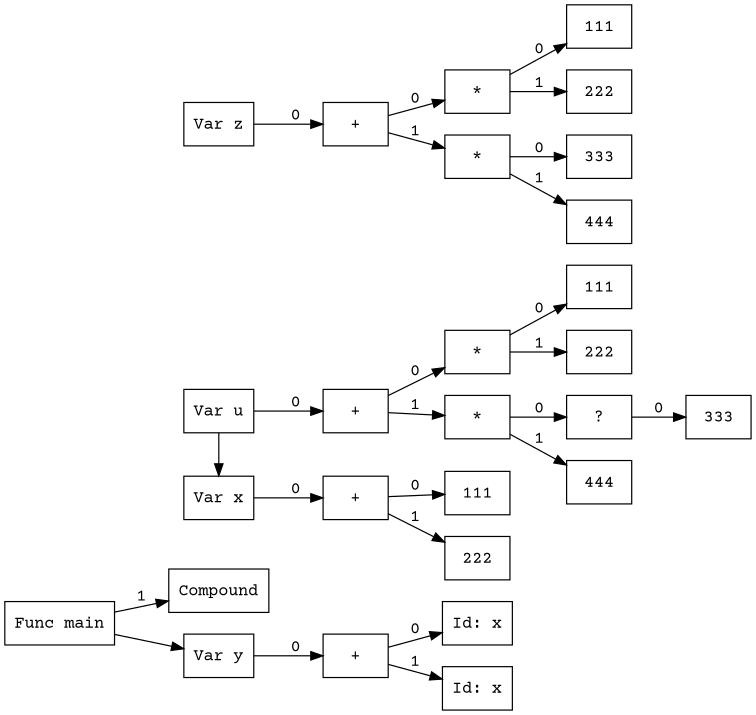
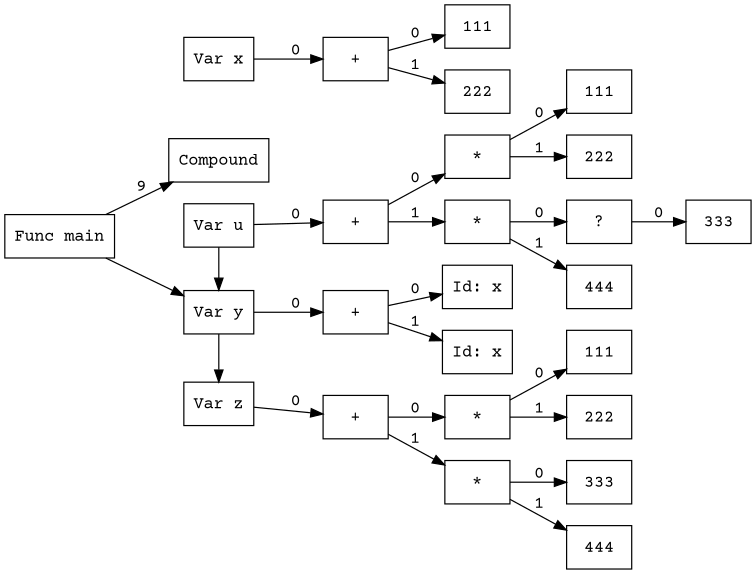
none -> (219, 352)
(219, 448) -> (219, 263)
(142, 596) -> (142, 186)
